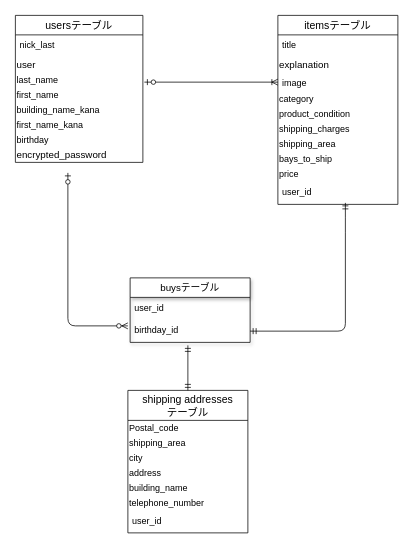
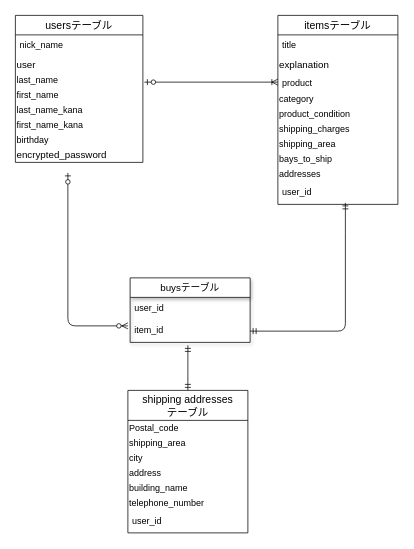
(40, 45) -> (41, 45)
(293, 83) -> (300, 83)
(59, 110) -> (51, 110)
(291, 174) -> (302, 174)
(160, 330) -> (150, 330)
